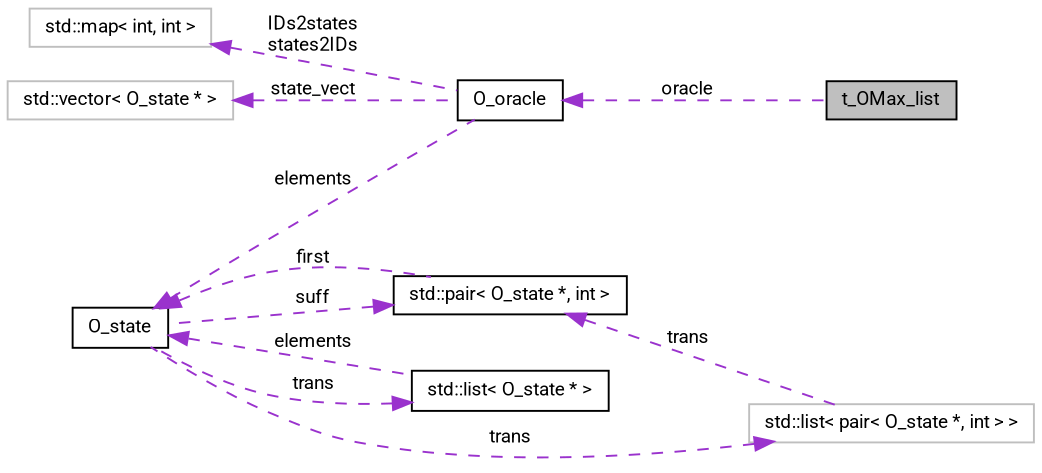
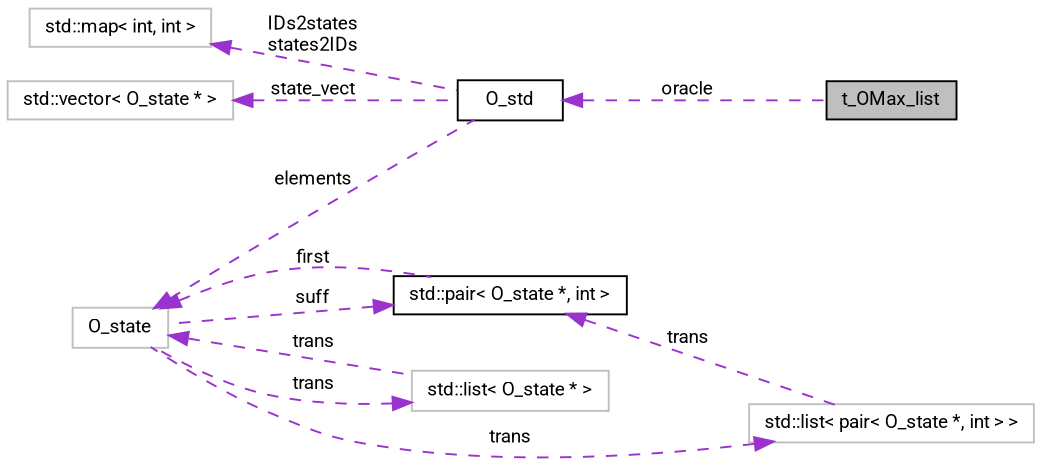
(510, 100) -> (510, 100)
(120, 328) -> (120, 328)
(313, 342) -> (313, 342)
(510, 391) -> (510, 391)
